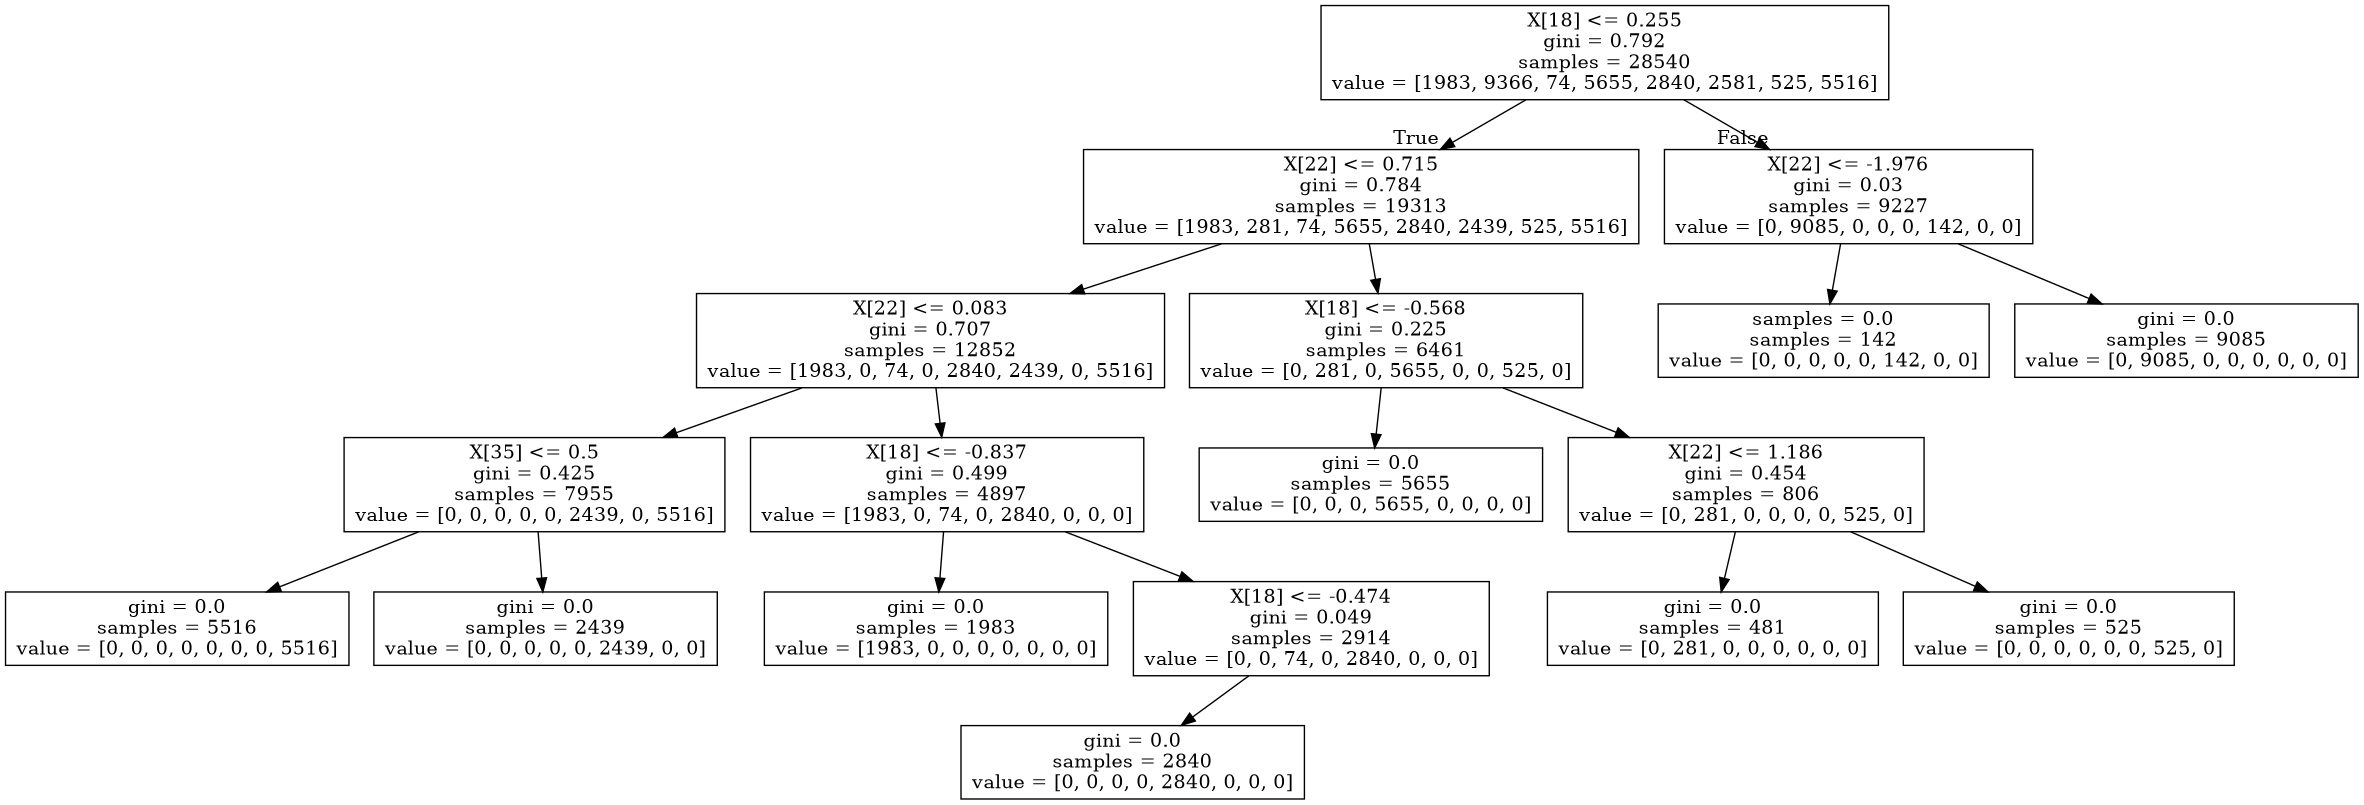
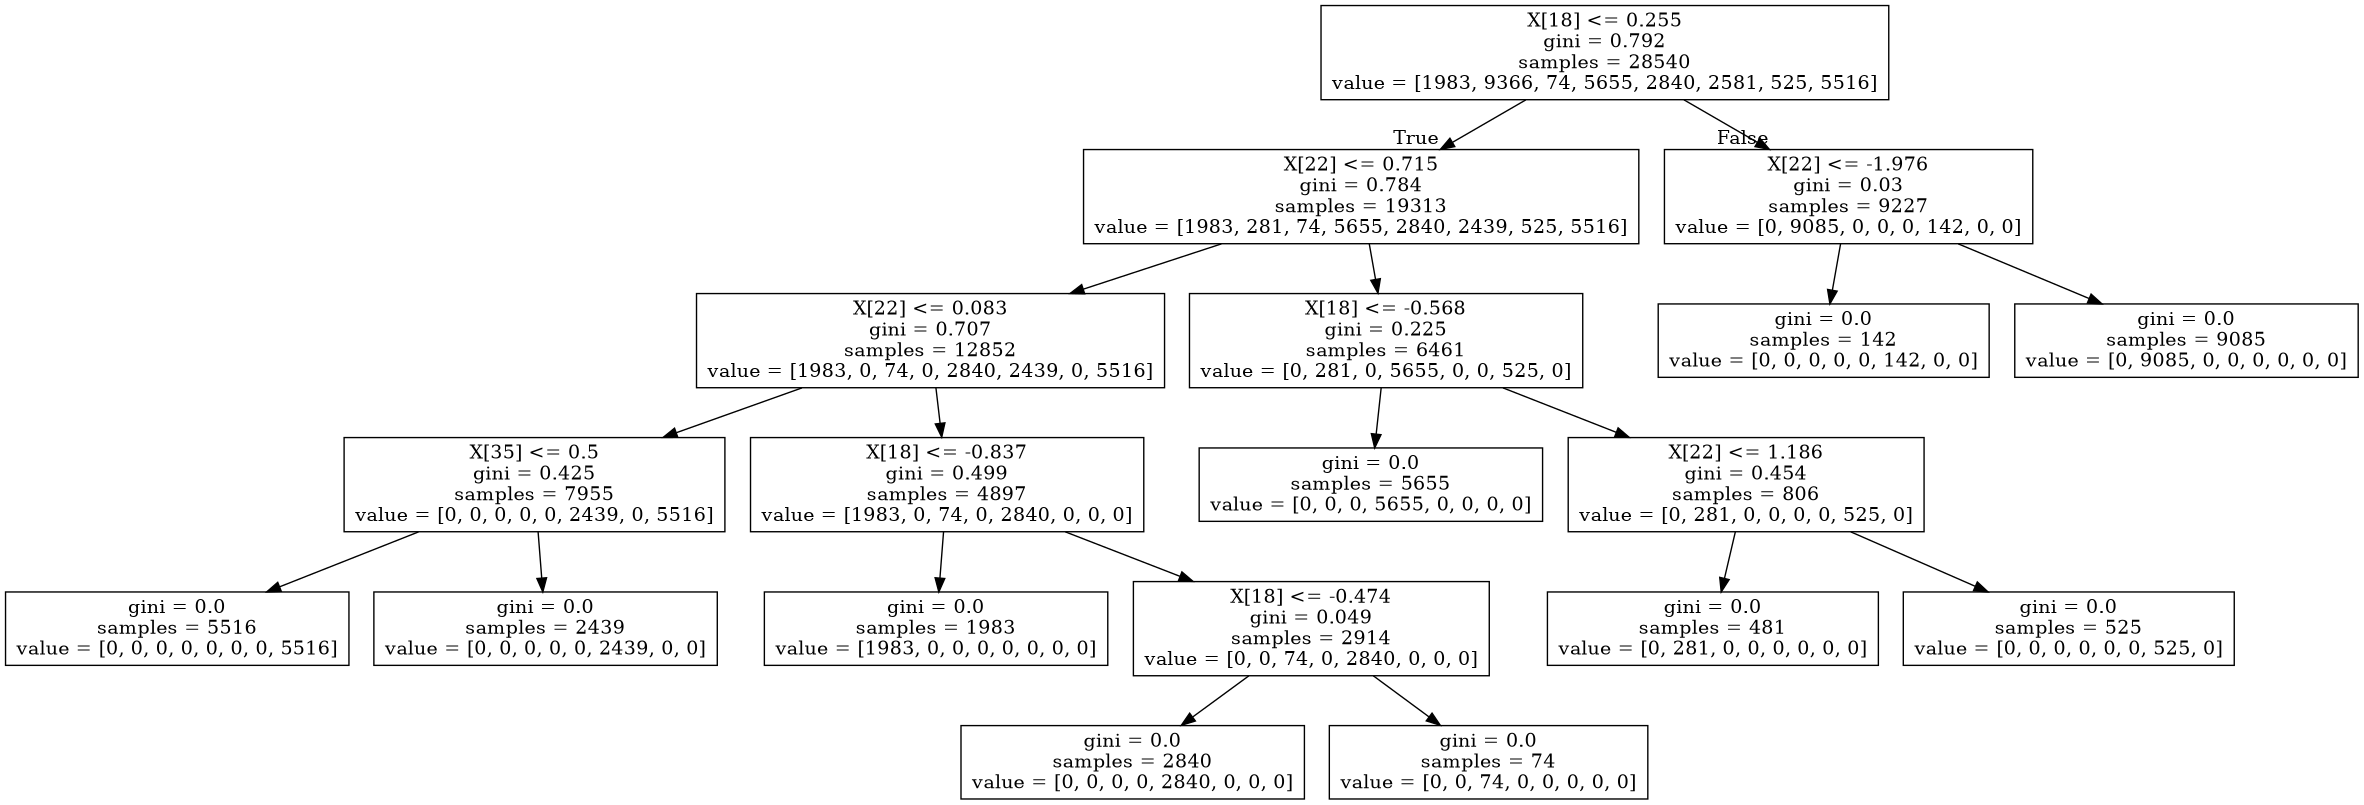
(1824, 341) -> (1824, 341)
none -> (1489, 762)
